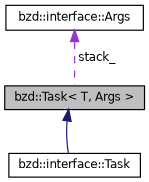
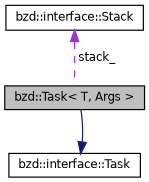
(75, 18) -> (75, 18)
(67, 137) -> (82, 125)
